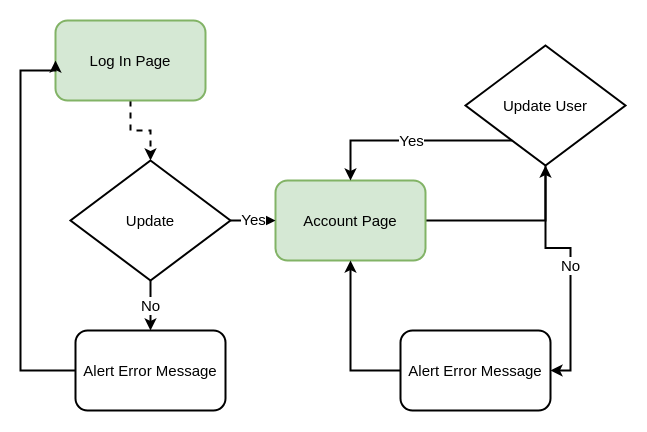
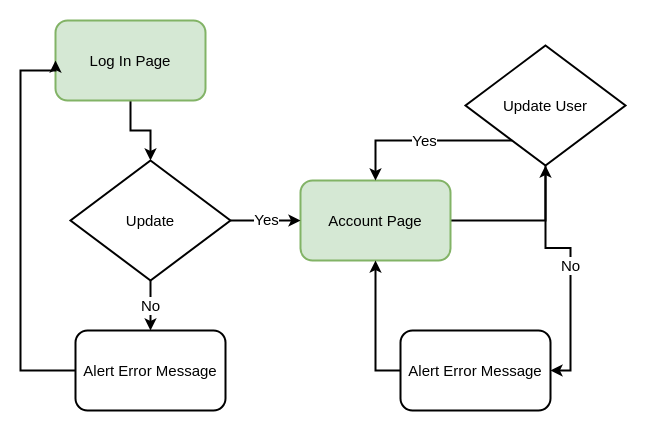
(137, 131) -> (137, 131)
(351, 221) -> (376, 221)
